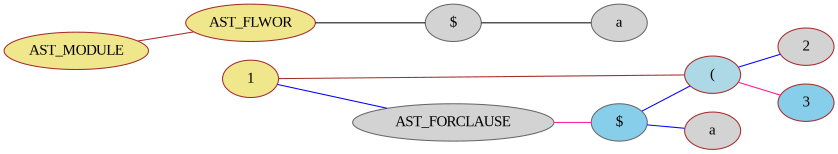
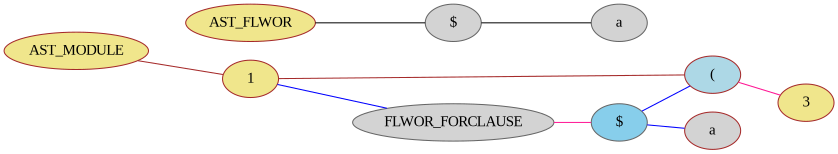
(166, 36) -> (180, 68)
(806, 47) -> none
(806, 103) -> (806, 103)
(453, 122) -> (453, 122)
